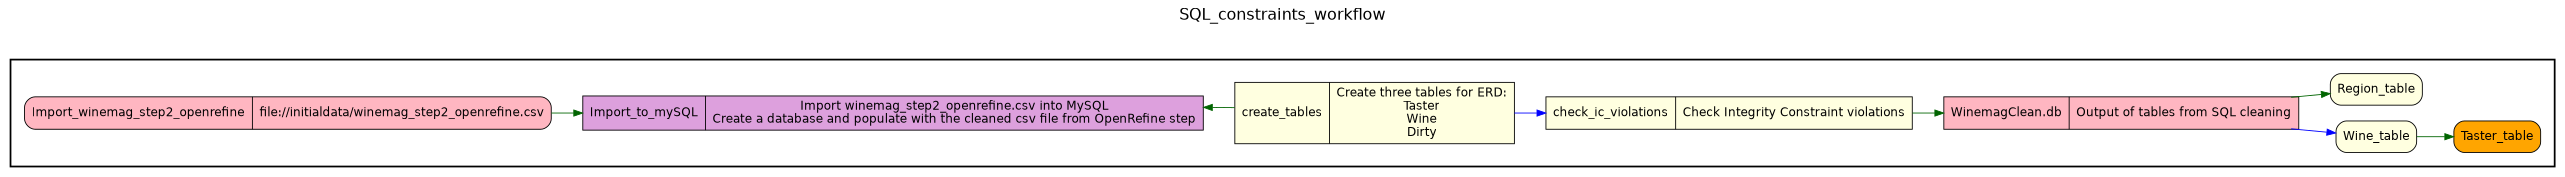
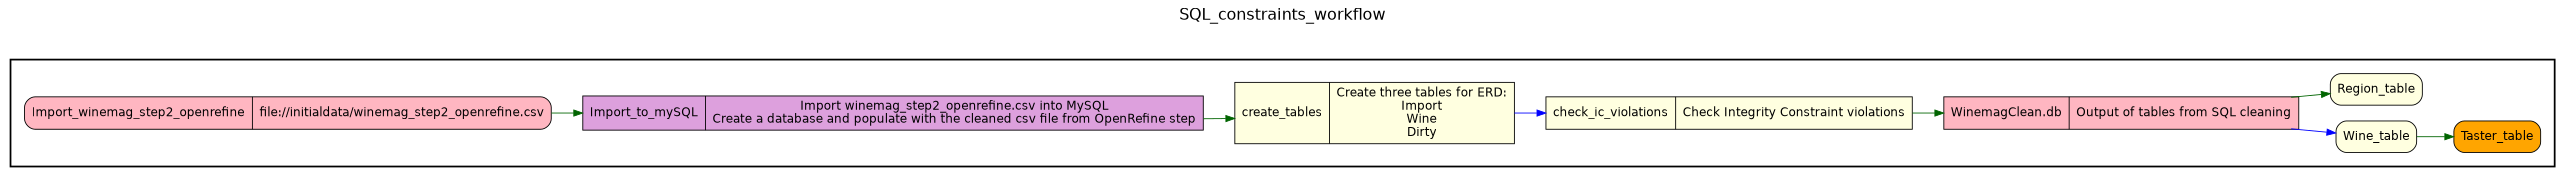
(1422, 106) -> (1422, 106)
(1224, 108) -> (1215, 119)
